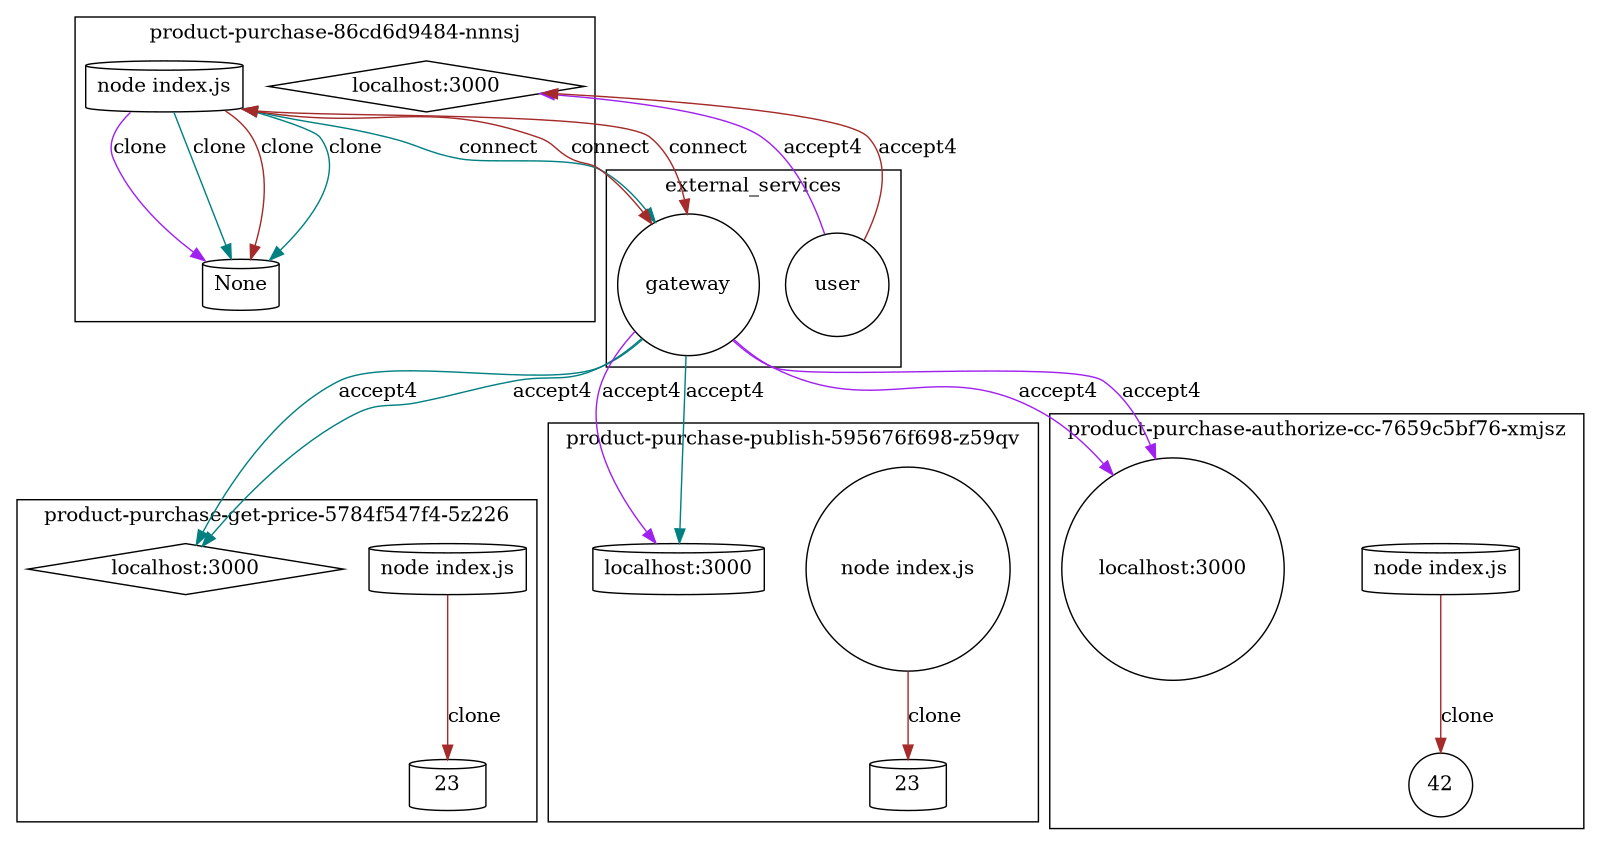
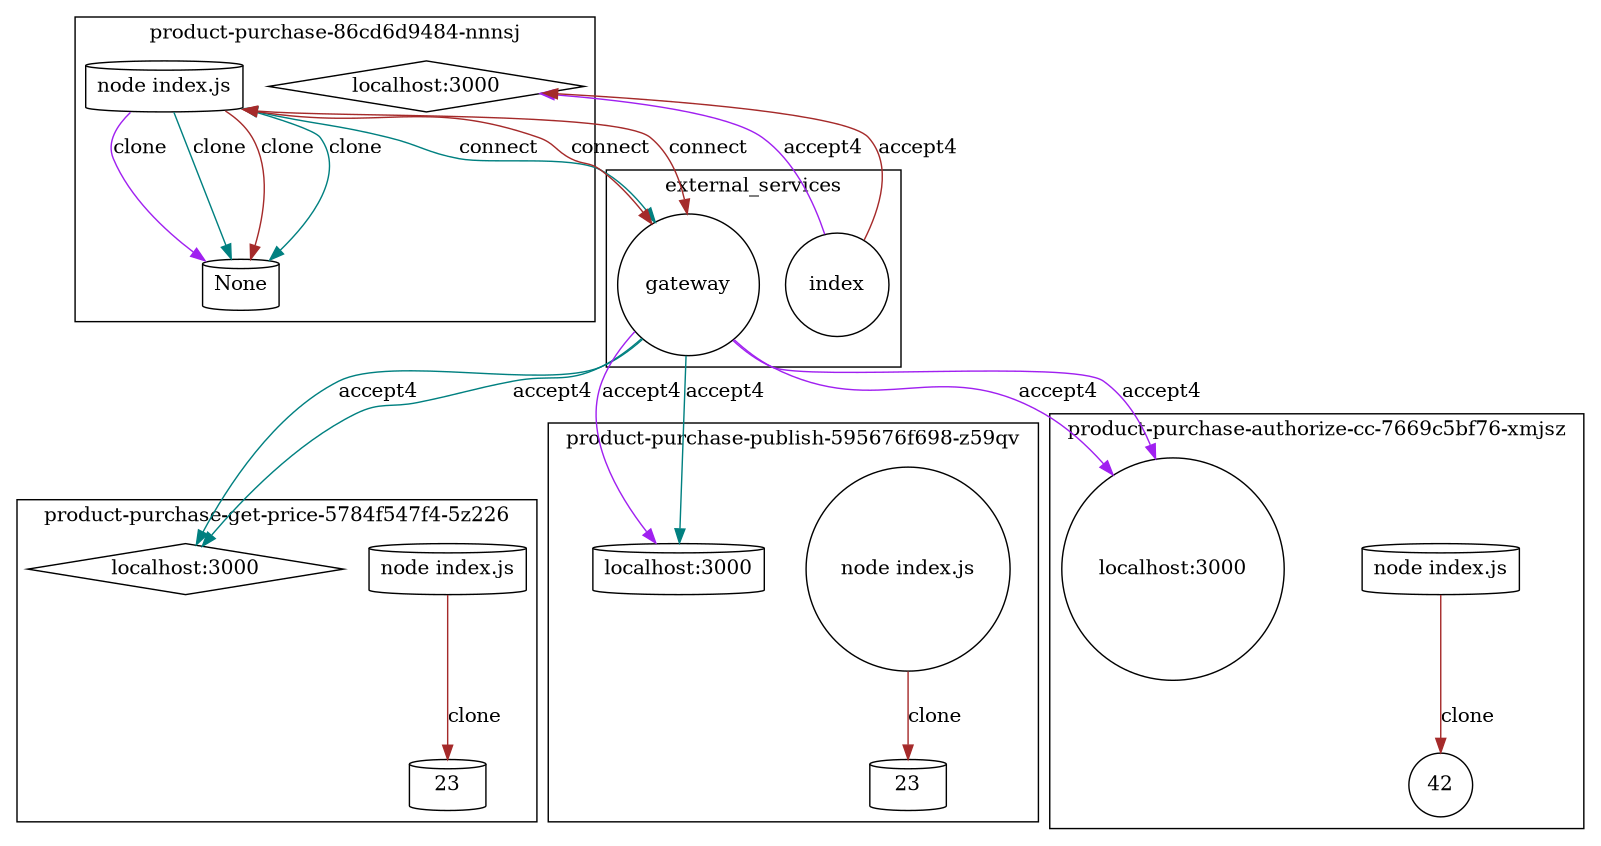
(837, 285) -> (837, 285)
(1317, 430) -> (1317, 430)
